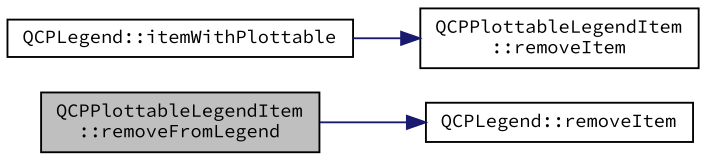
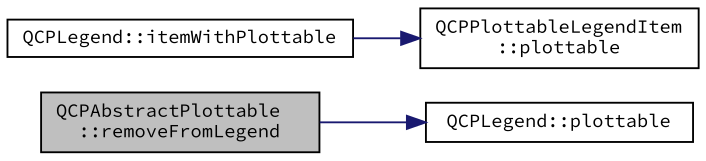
(559, 38) -> (559, 38)
(180, 122) -> (180, 122)
(559, 122) -> (559, 122)
